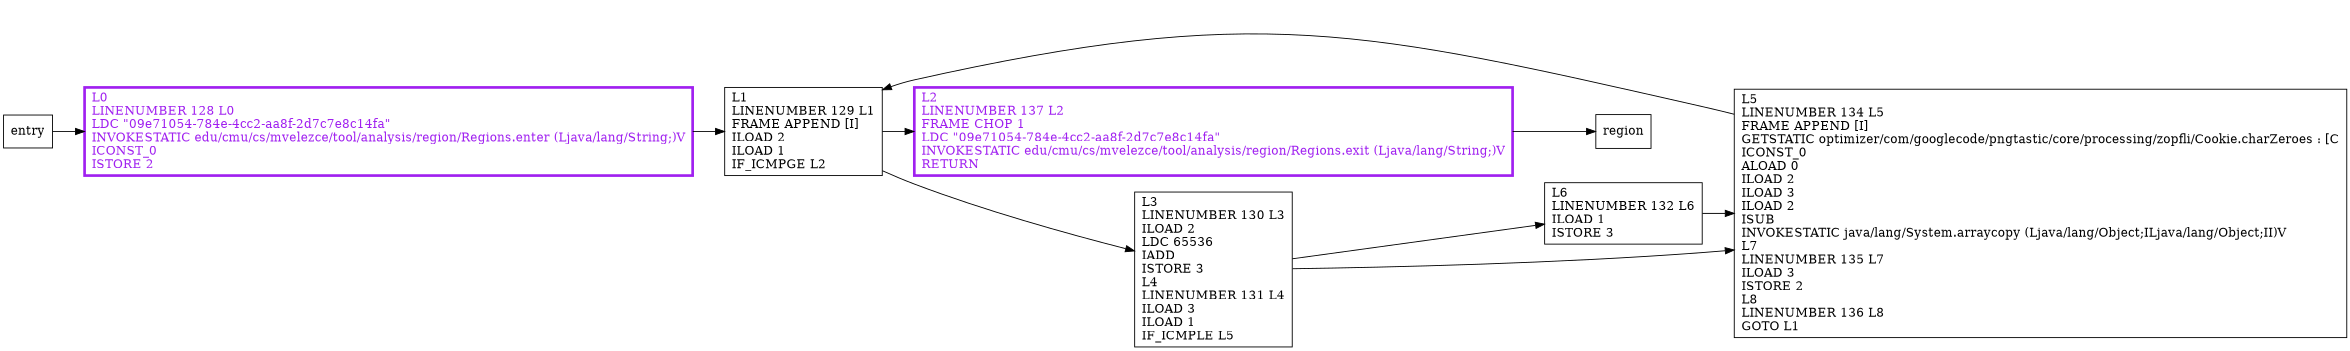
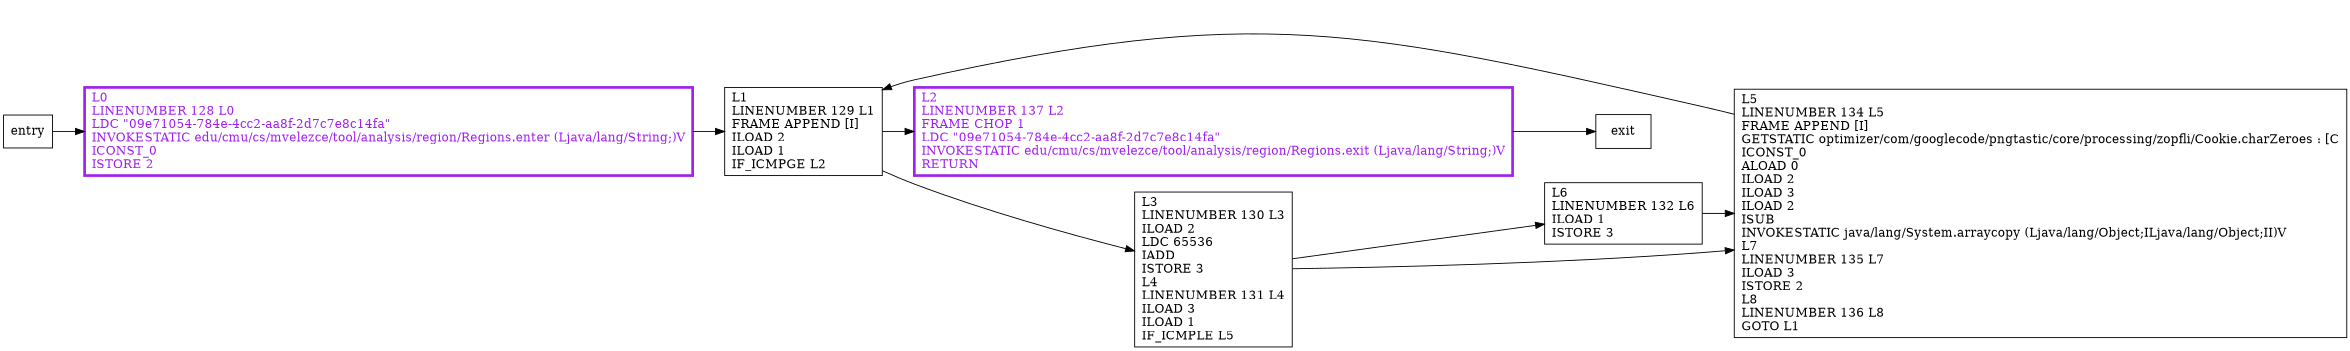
(1623, 132) -> (1623, 132)
